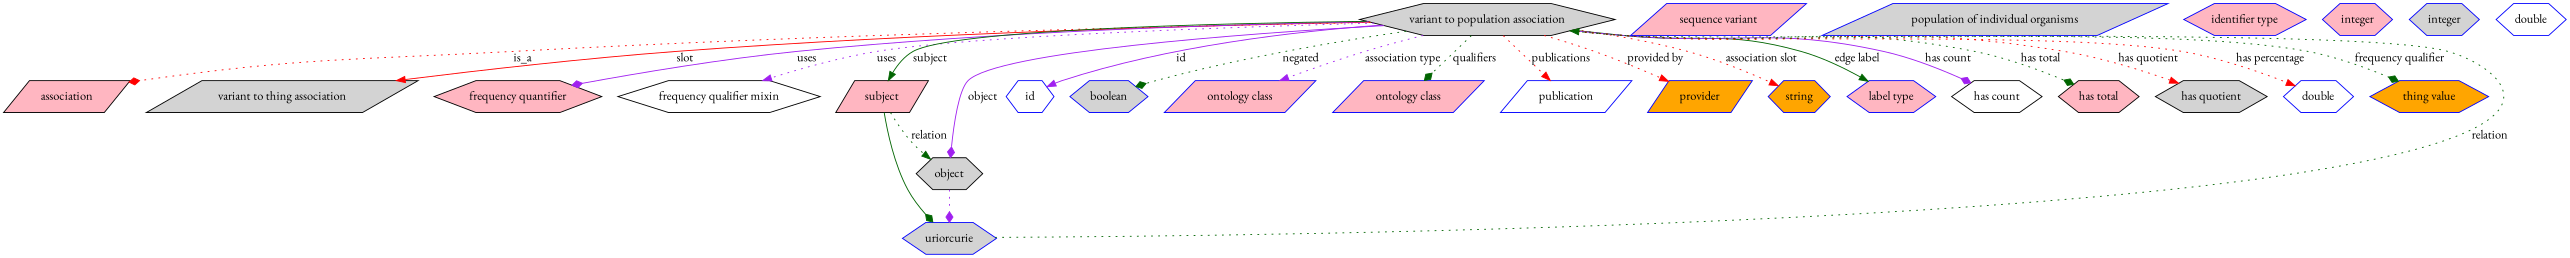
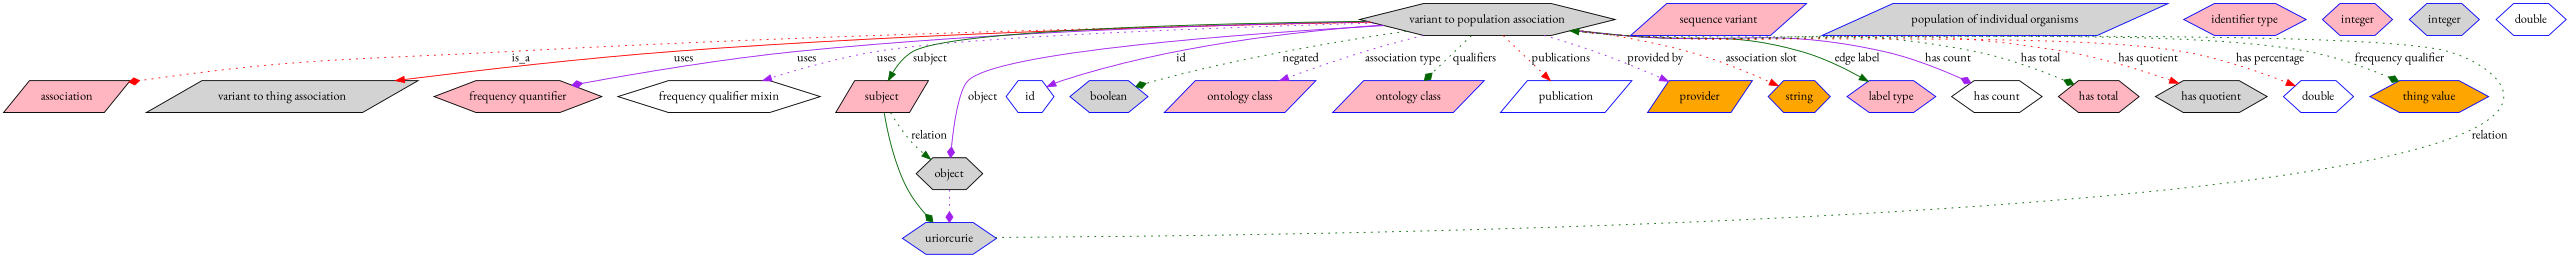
(1603, 54) -> (1603, 54)
(685, 58) -> (684, 58)
